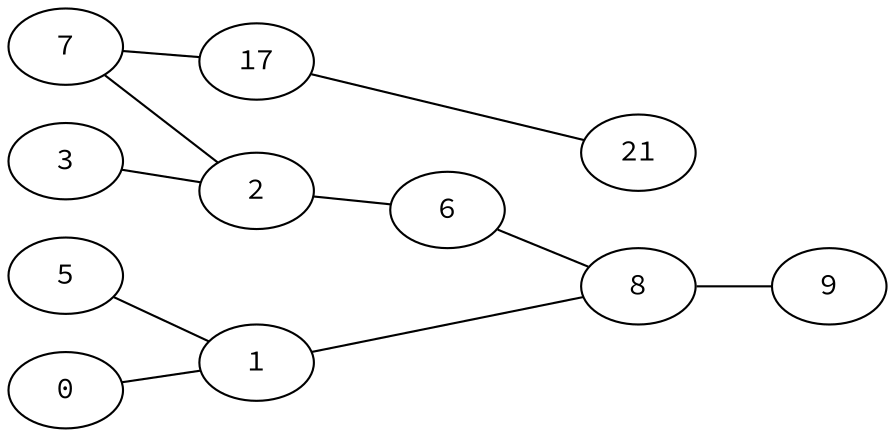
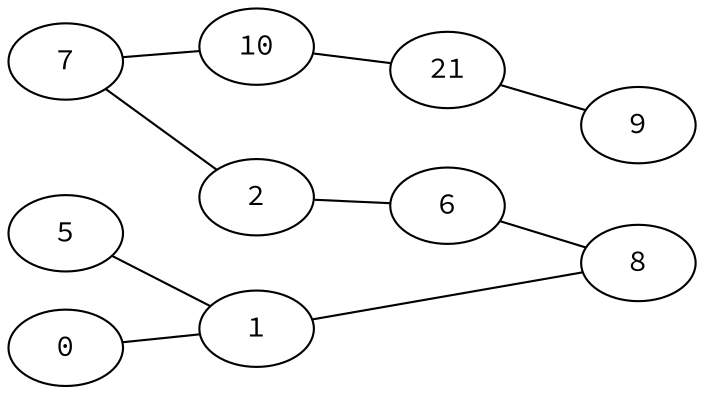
(257, 62) -> (257, 47)
(66, 161) -> none
(734, 286) -> (543, 98)
